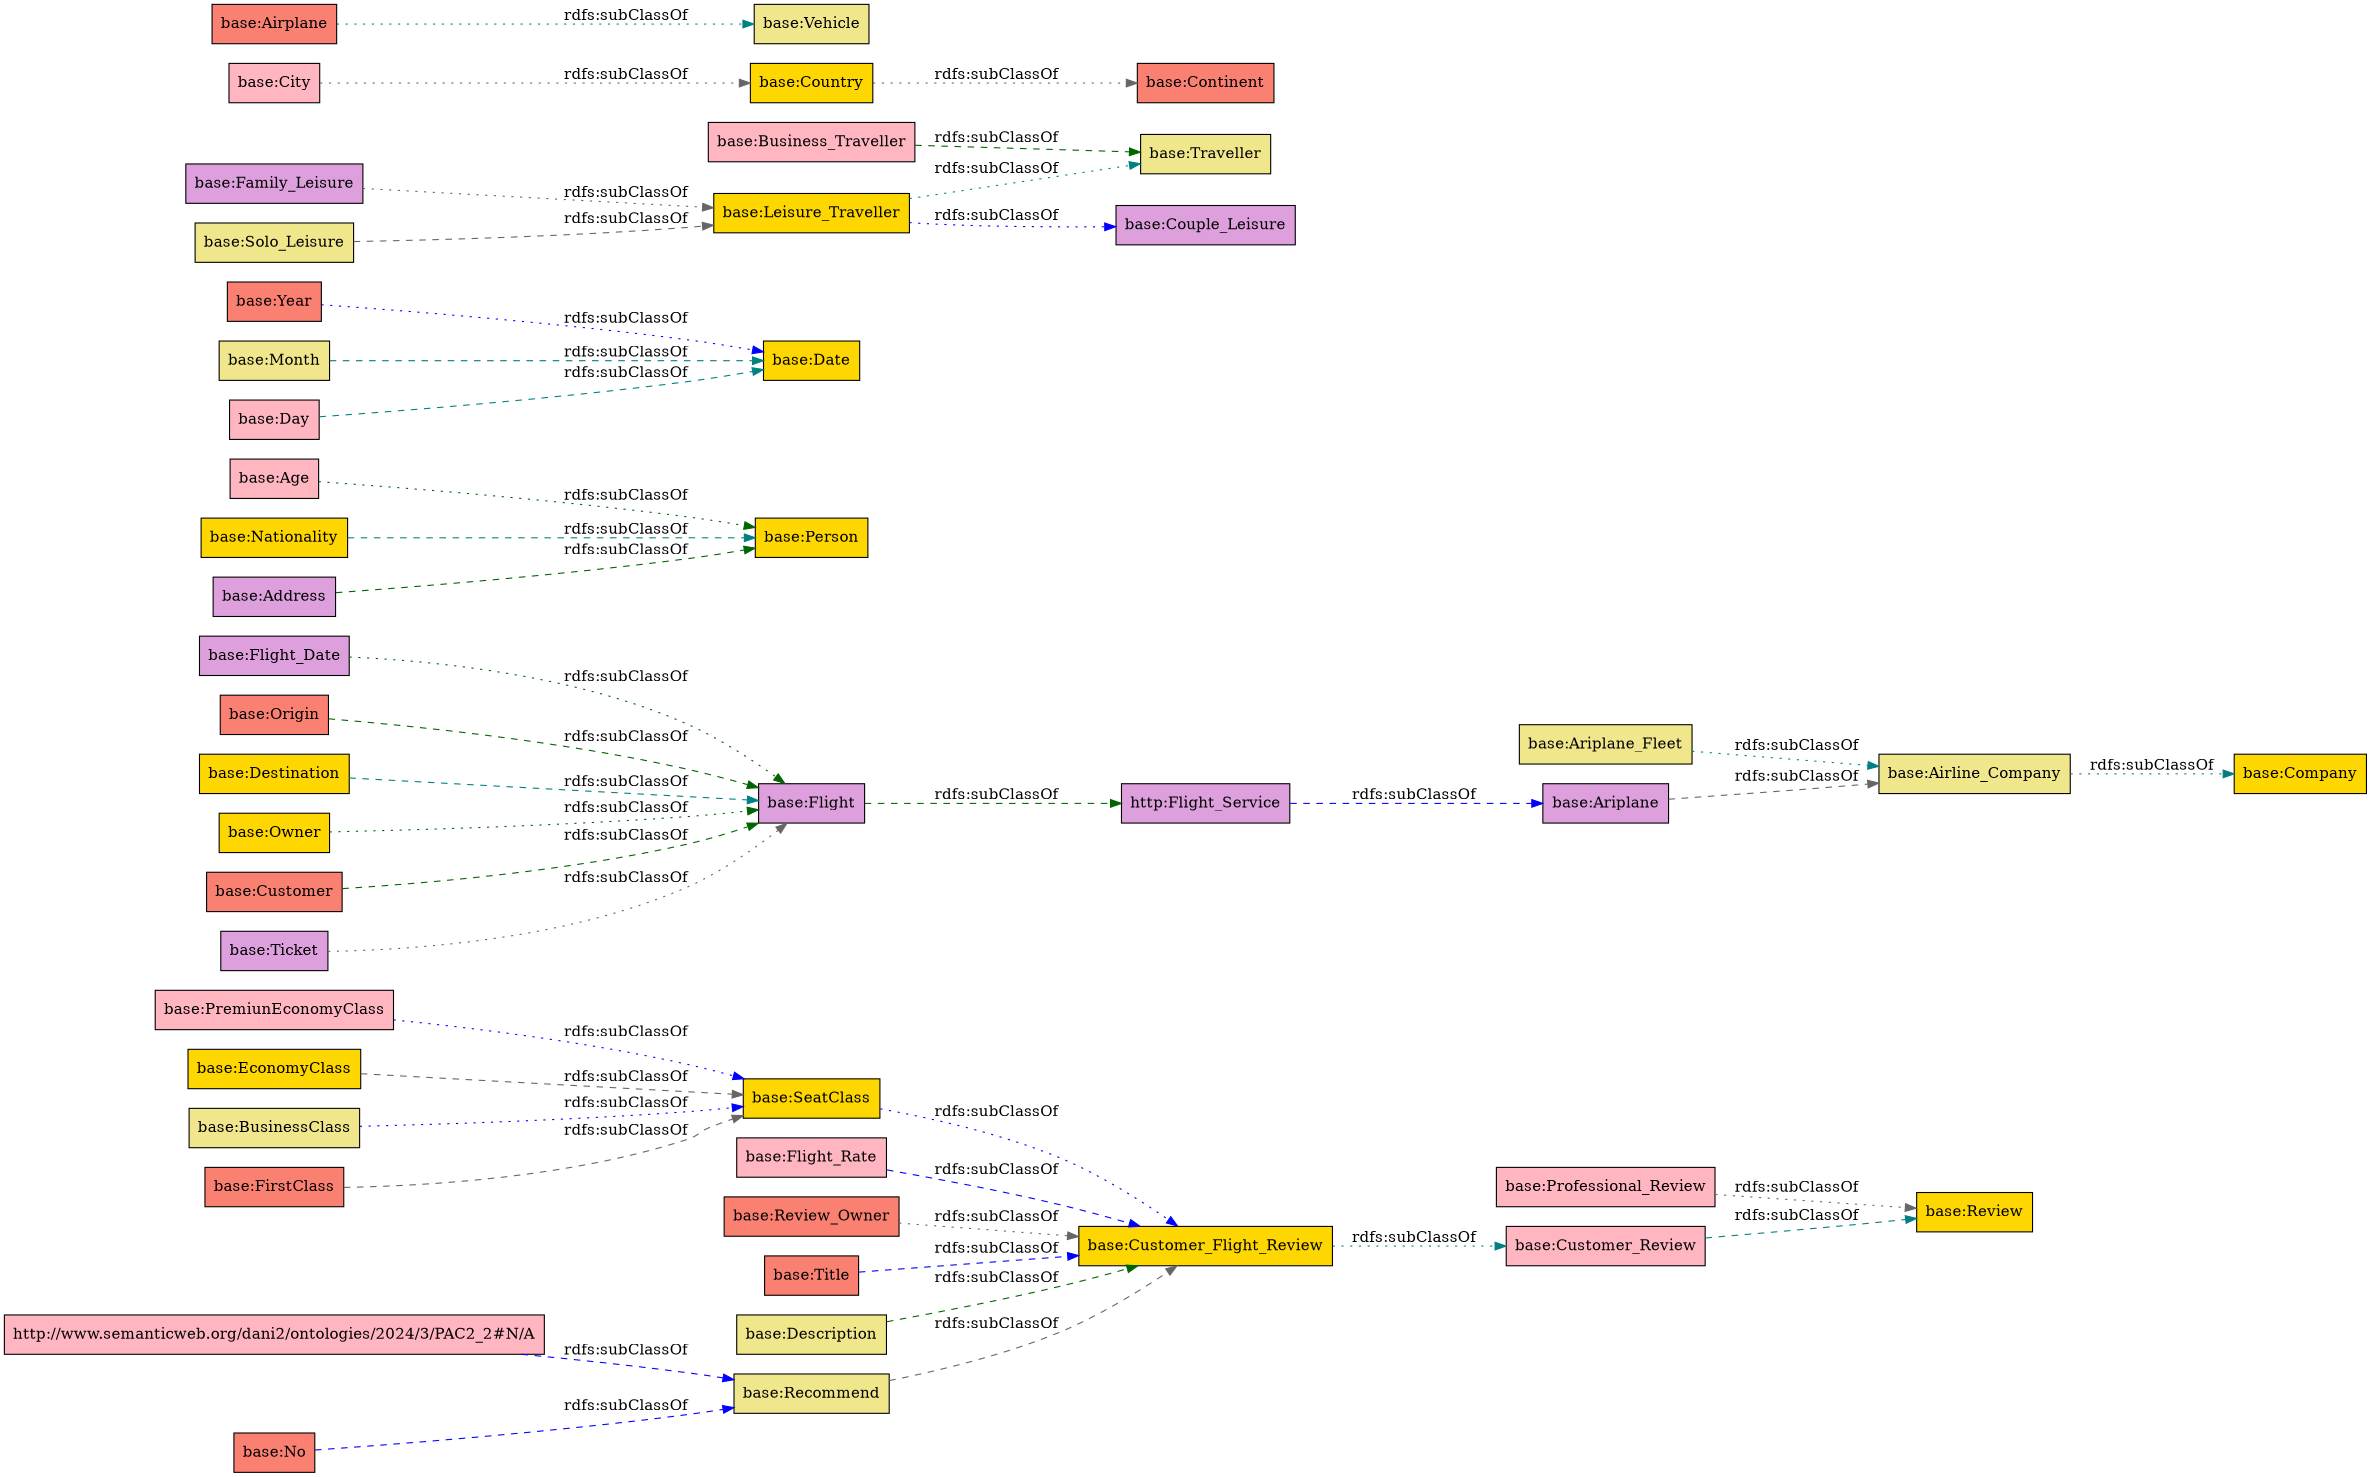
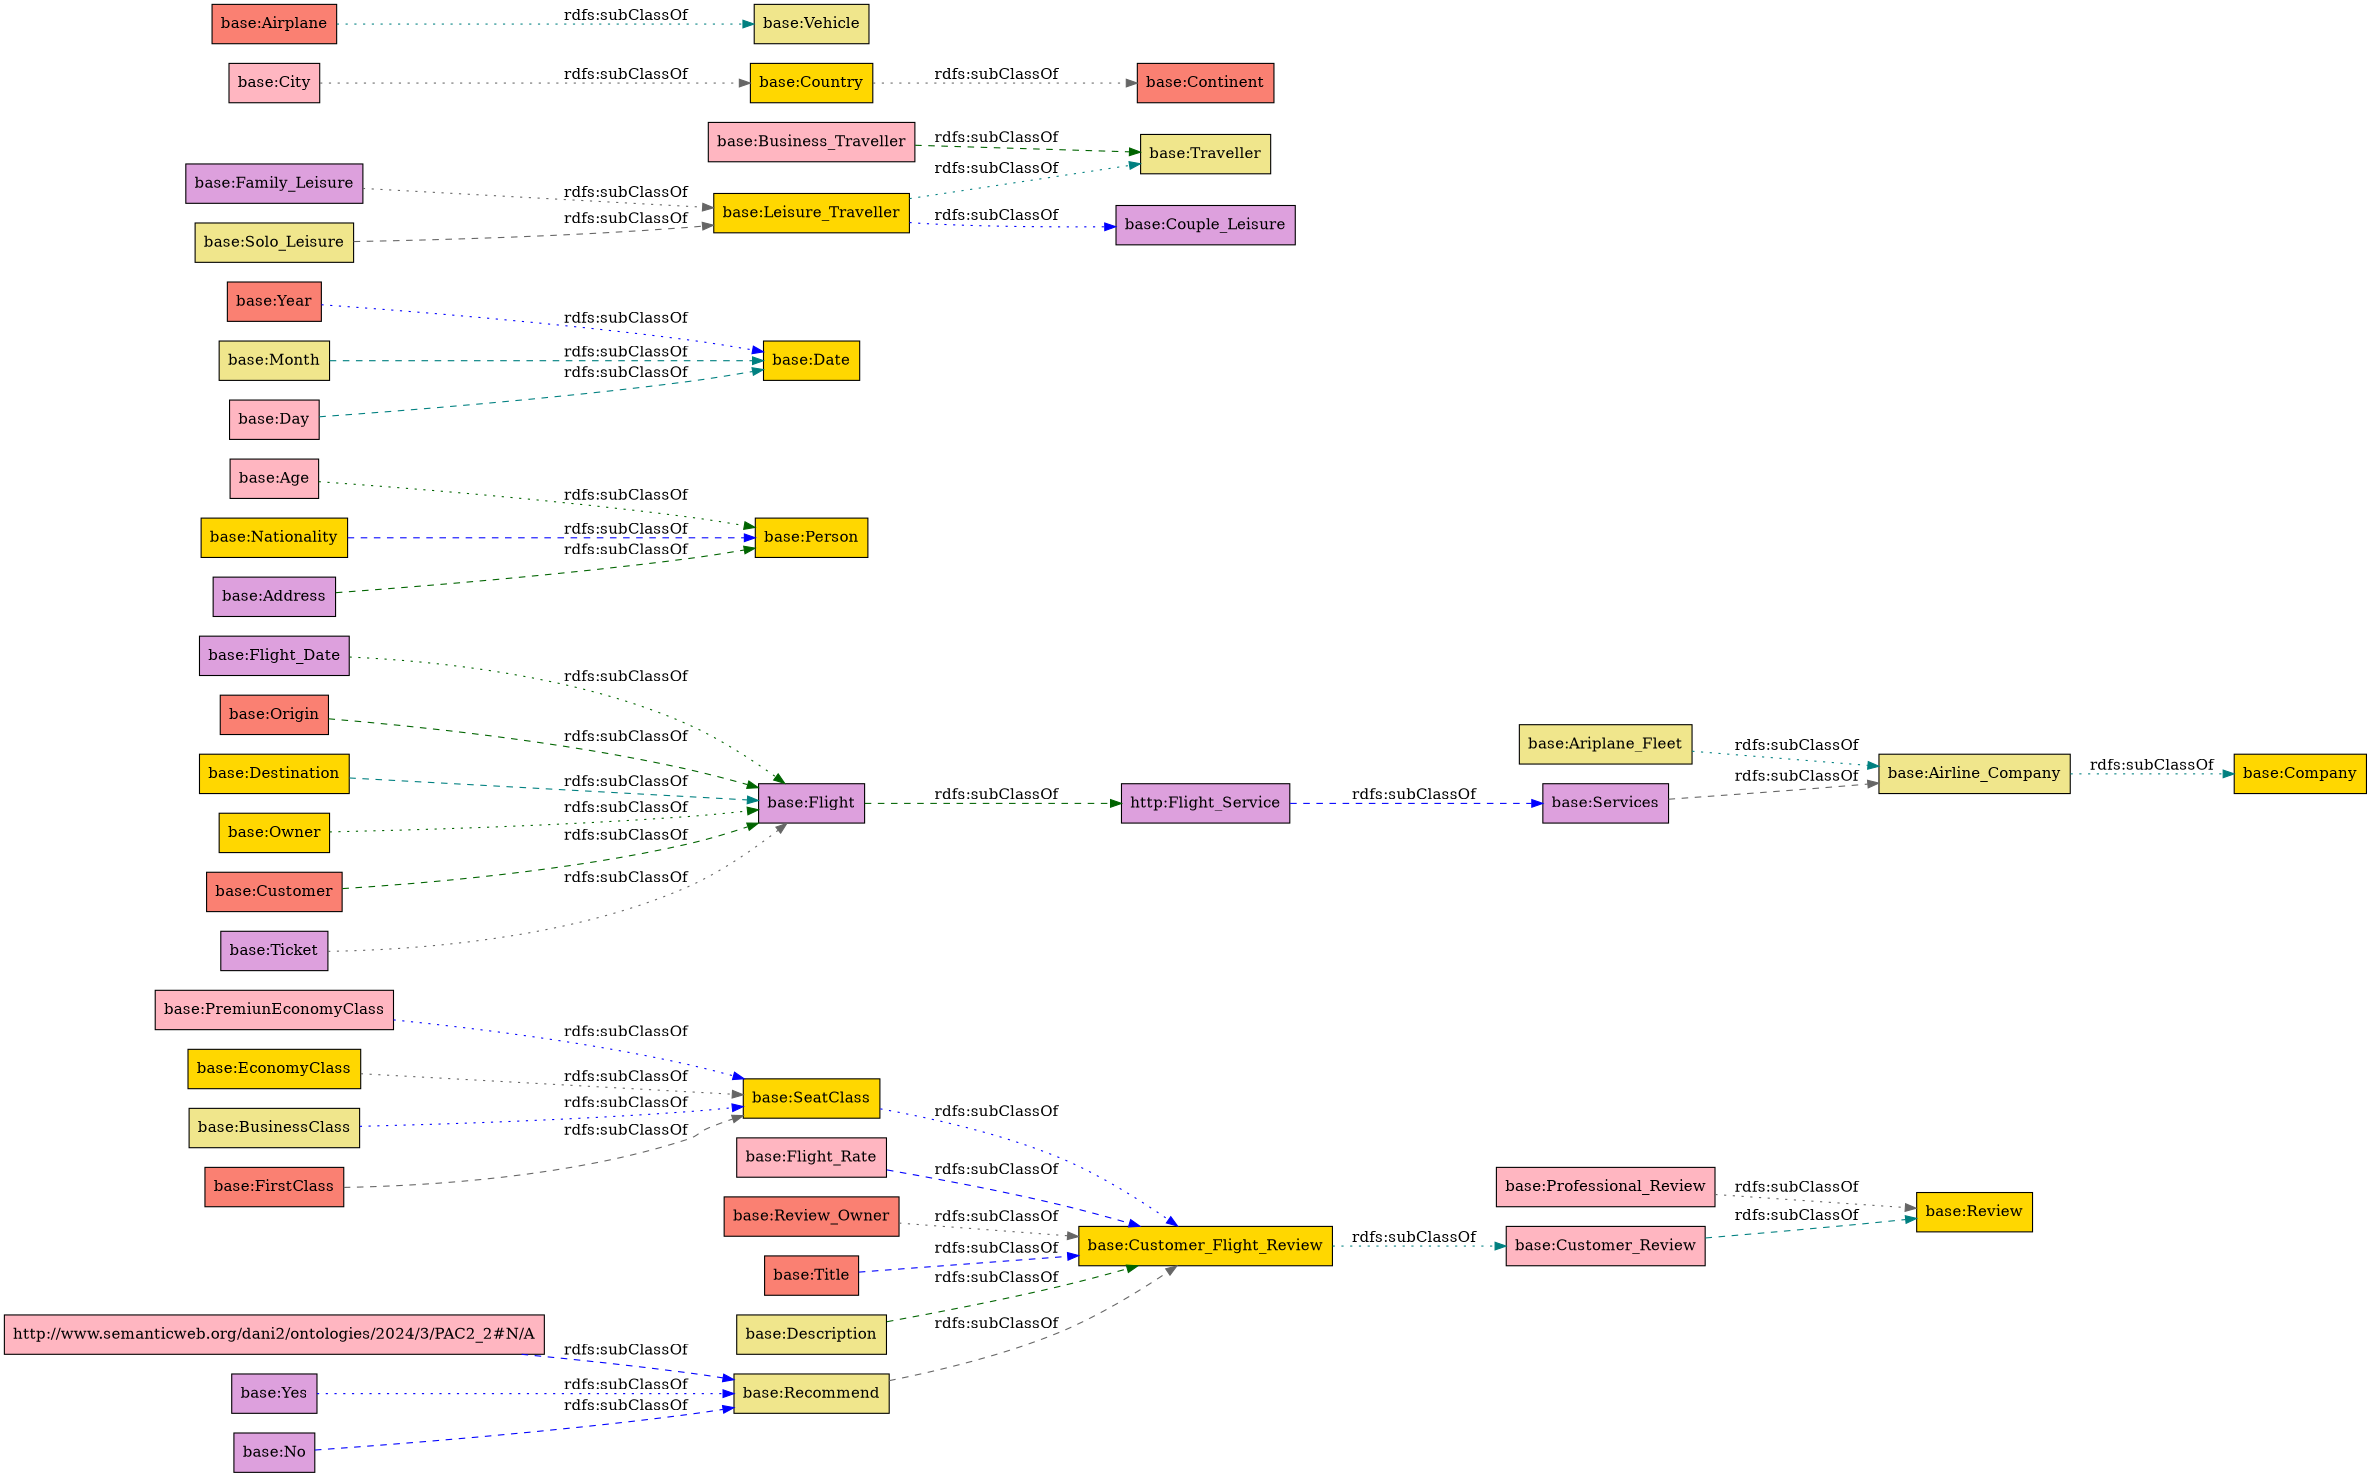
(546, 538) -> (546, 538)
(1606, 803) -> (1606, 803)
(546, 1084) -> (546, 1084)
none -> (274, 1394)
(274, 1453) -> (274, 1453)
